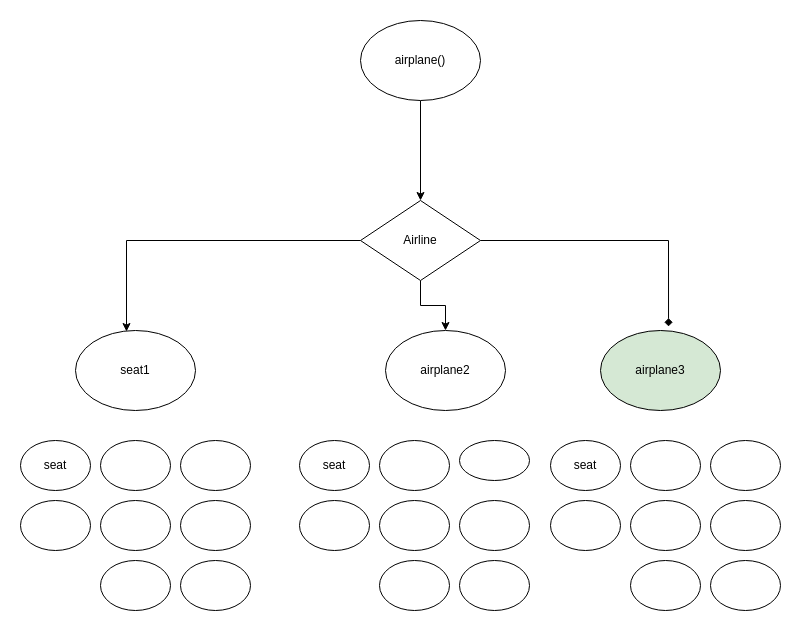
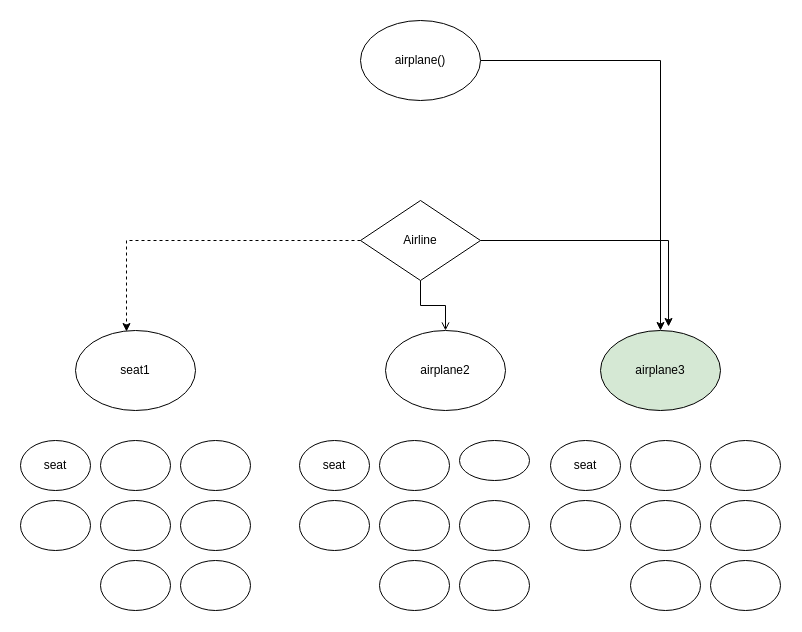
(421, 147) -> (661, 102)
(201, 241) -> (201, 241)
(669, 317) -> (669, 318)
(446, 322) -> (446, 323)
